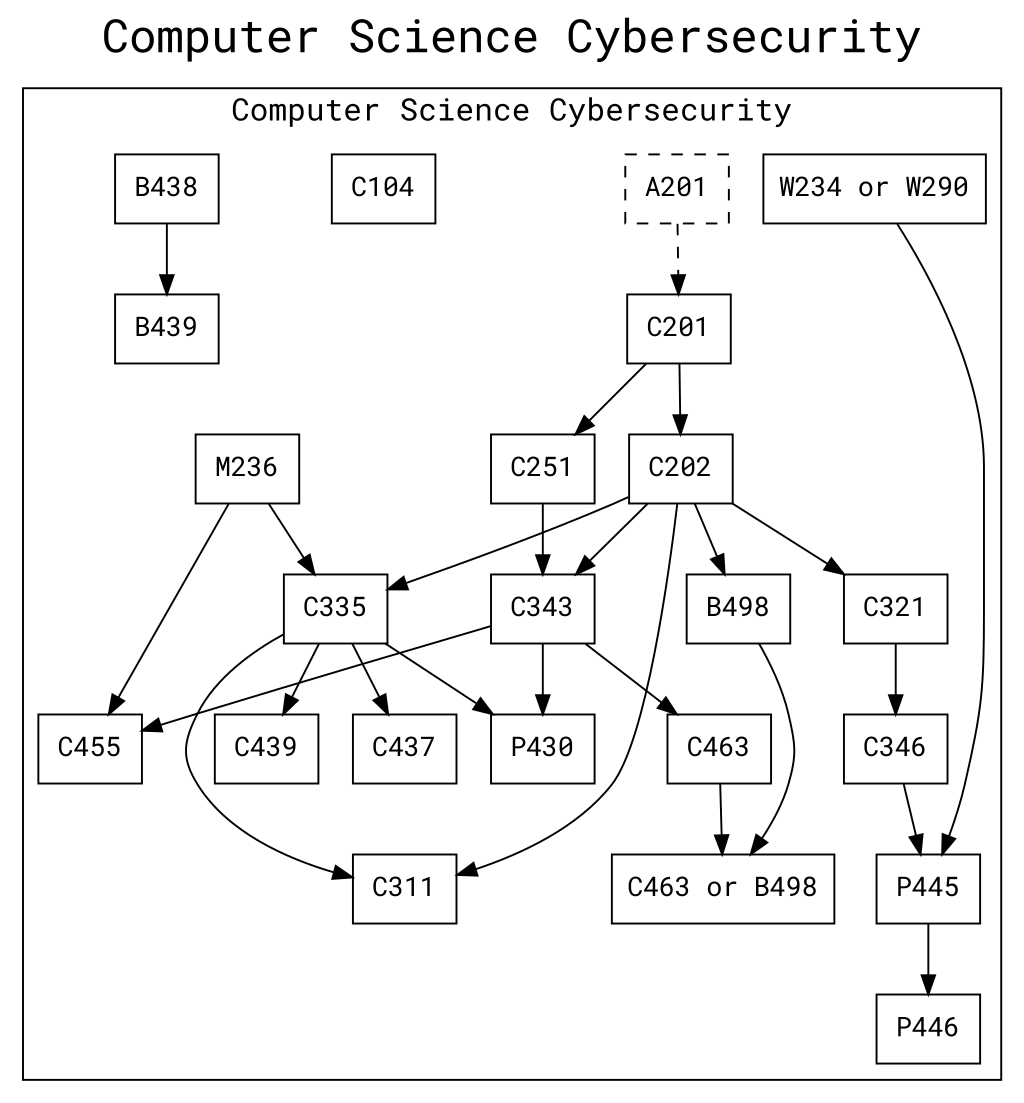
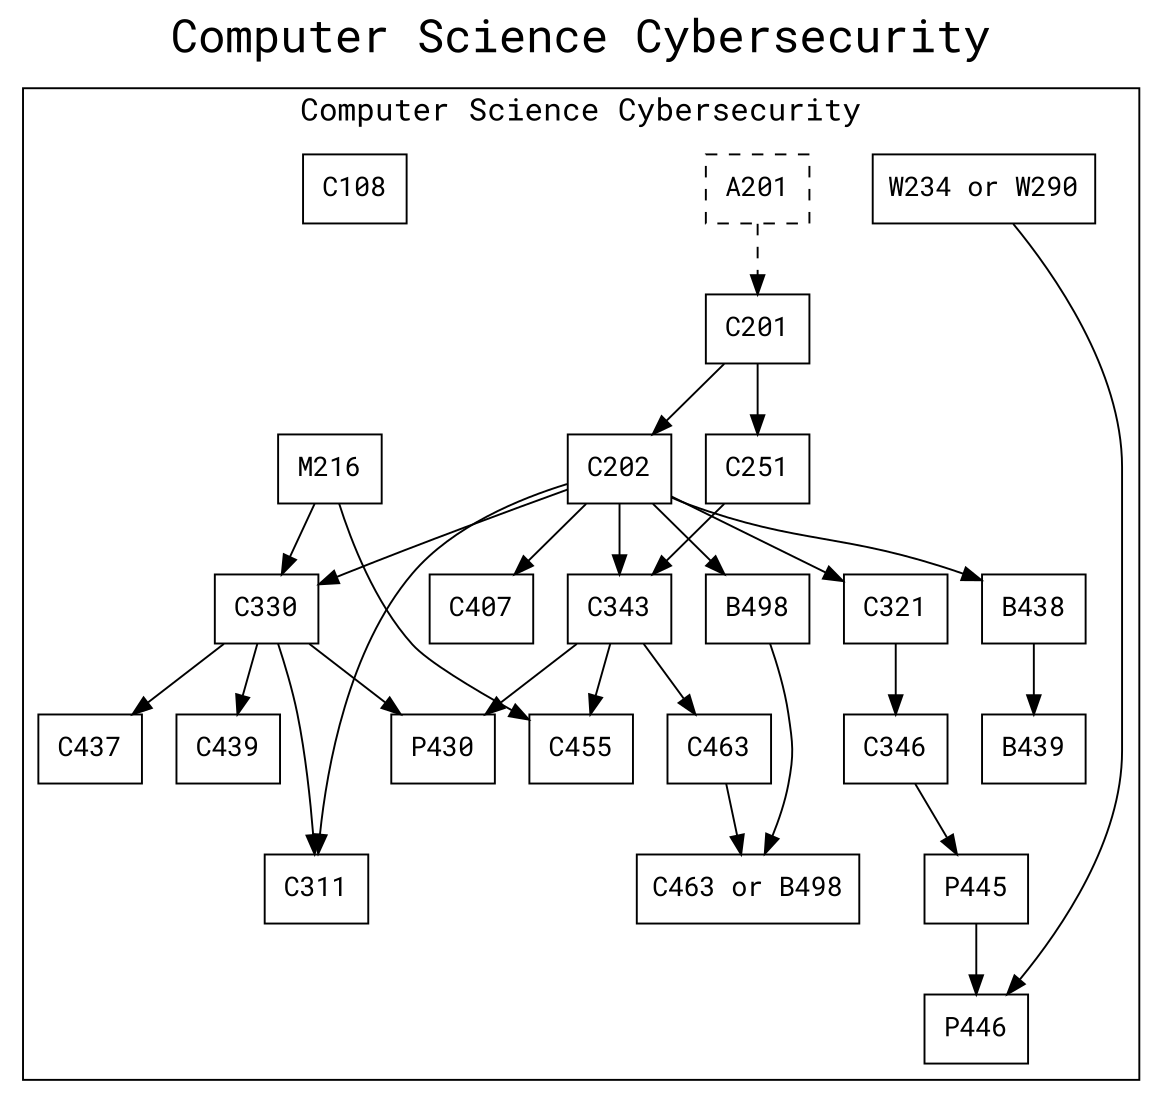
(384, 189) -> (355, 189)
(247, 469) -> (330, 469)
(984, 523) -> (1122, 601)
none -> (817, 538)
(336, 609) -> (267, 609)
none -> (481, 609)
